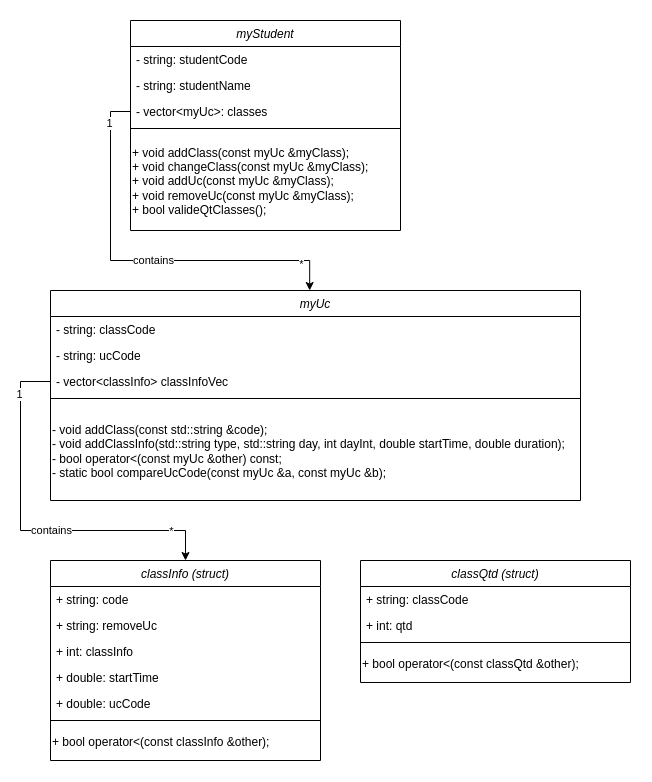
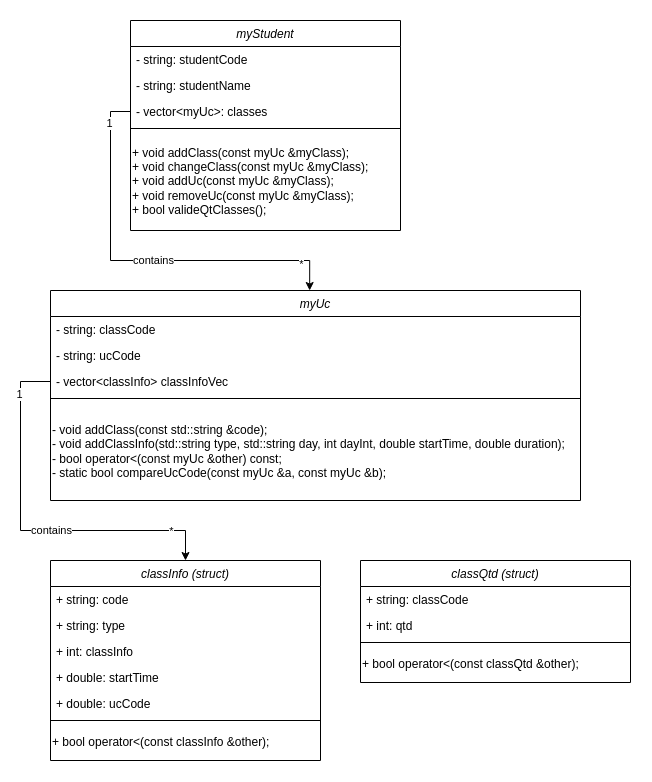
(110, 626) -> (97, 626)
